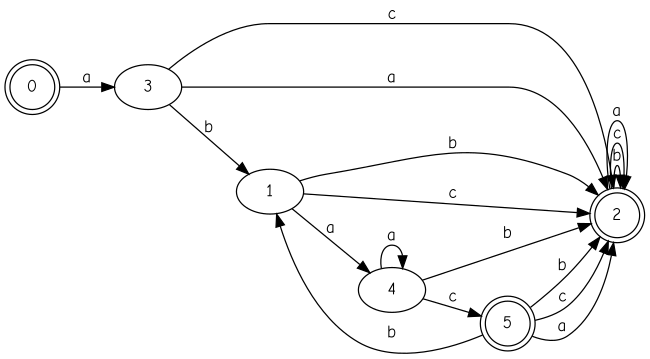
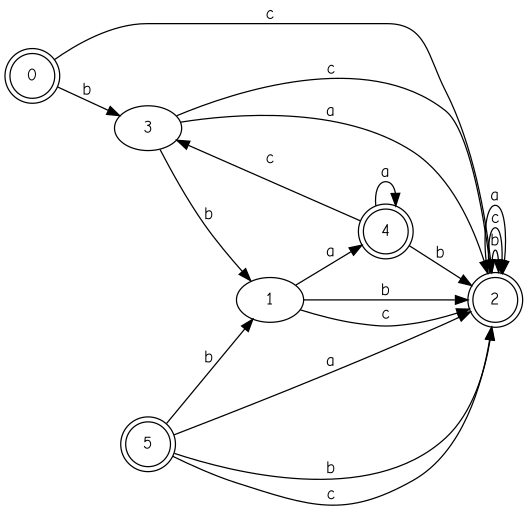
none -> (353, 24)
(87, 78) -> (87, 90)
(392, 290) -> (386, 231)
(446, 306) -> (274, 183)
